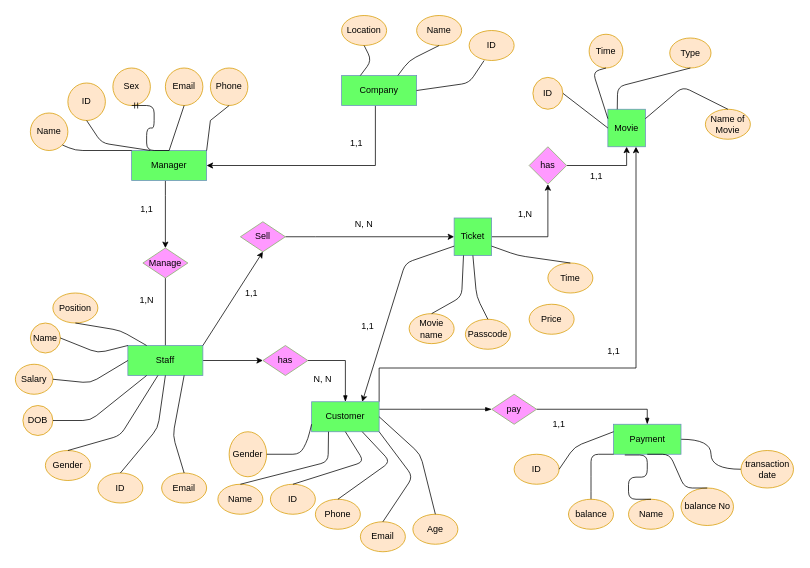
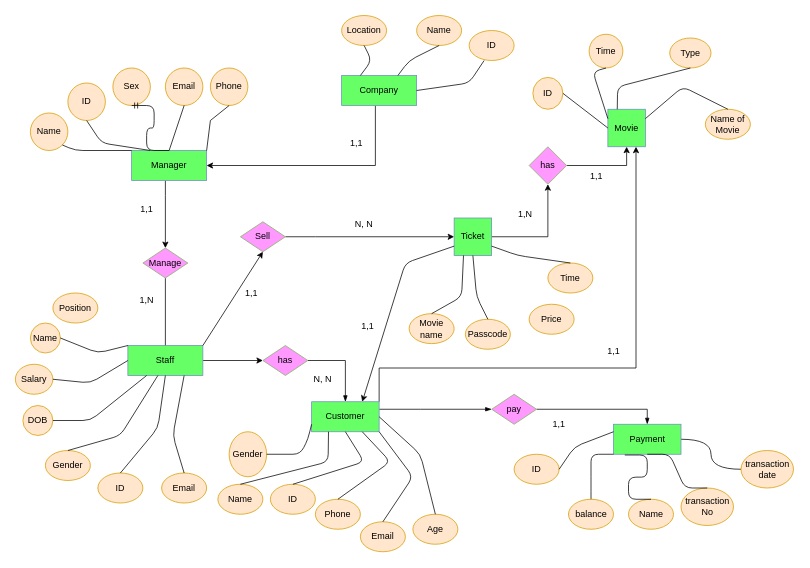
(110, 329) -> none
(708, 507) -> (708, 507)
